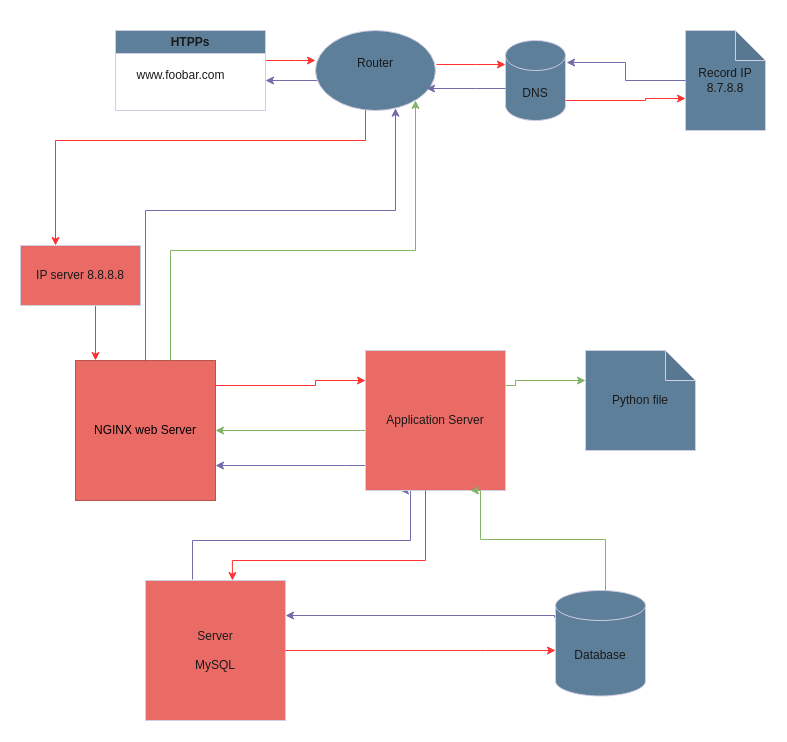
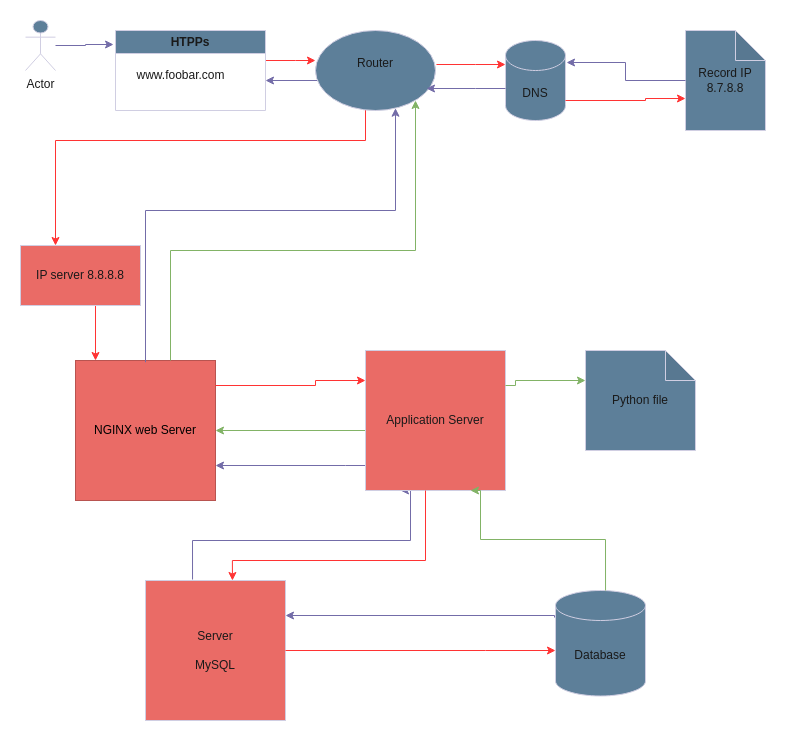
none -> (41, 46)
none -> (82, 46)
